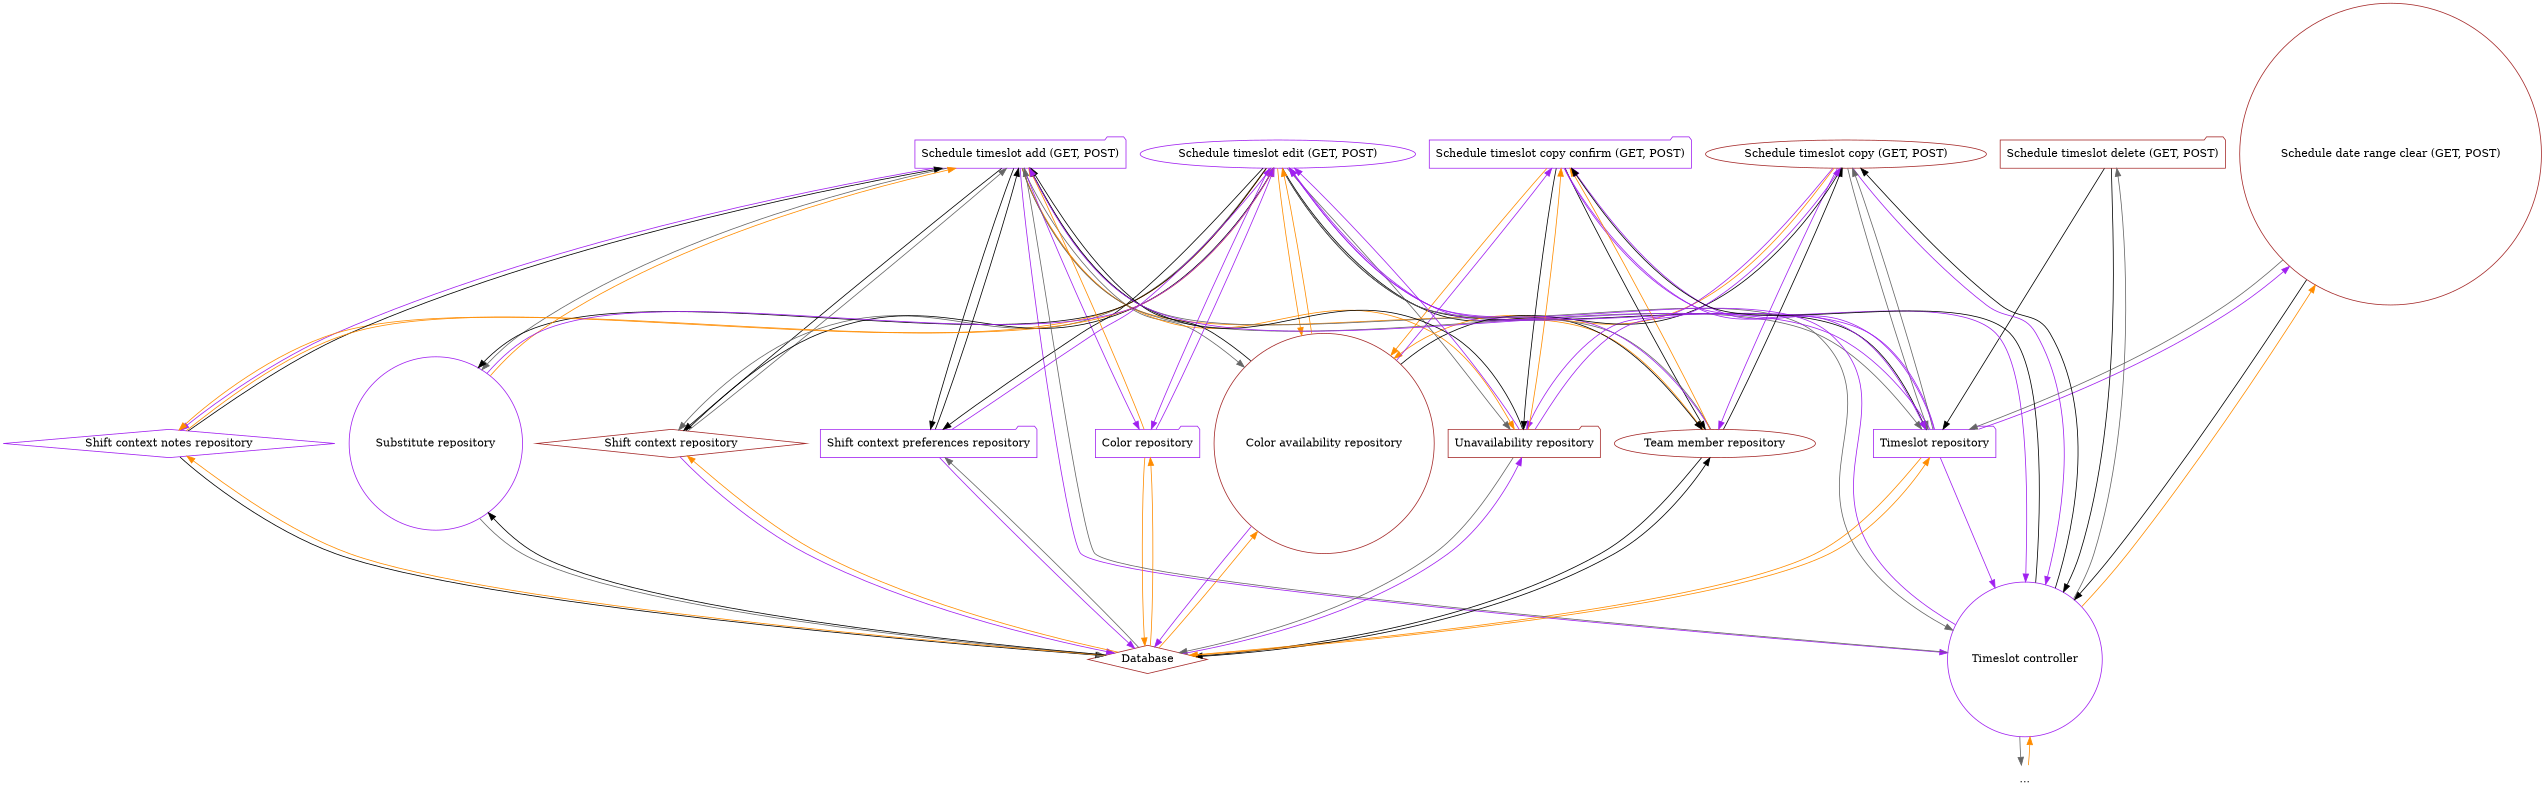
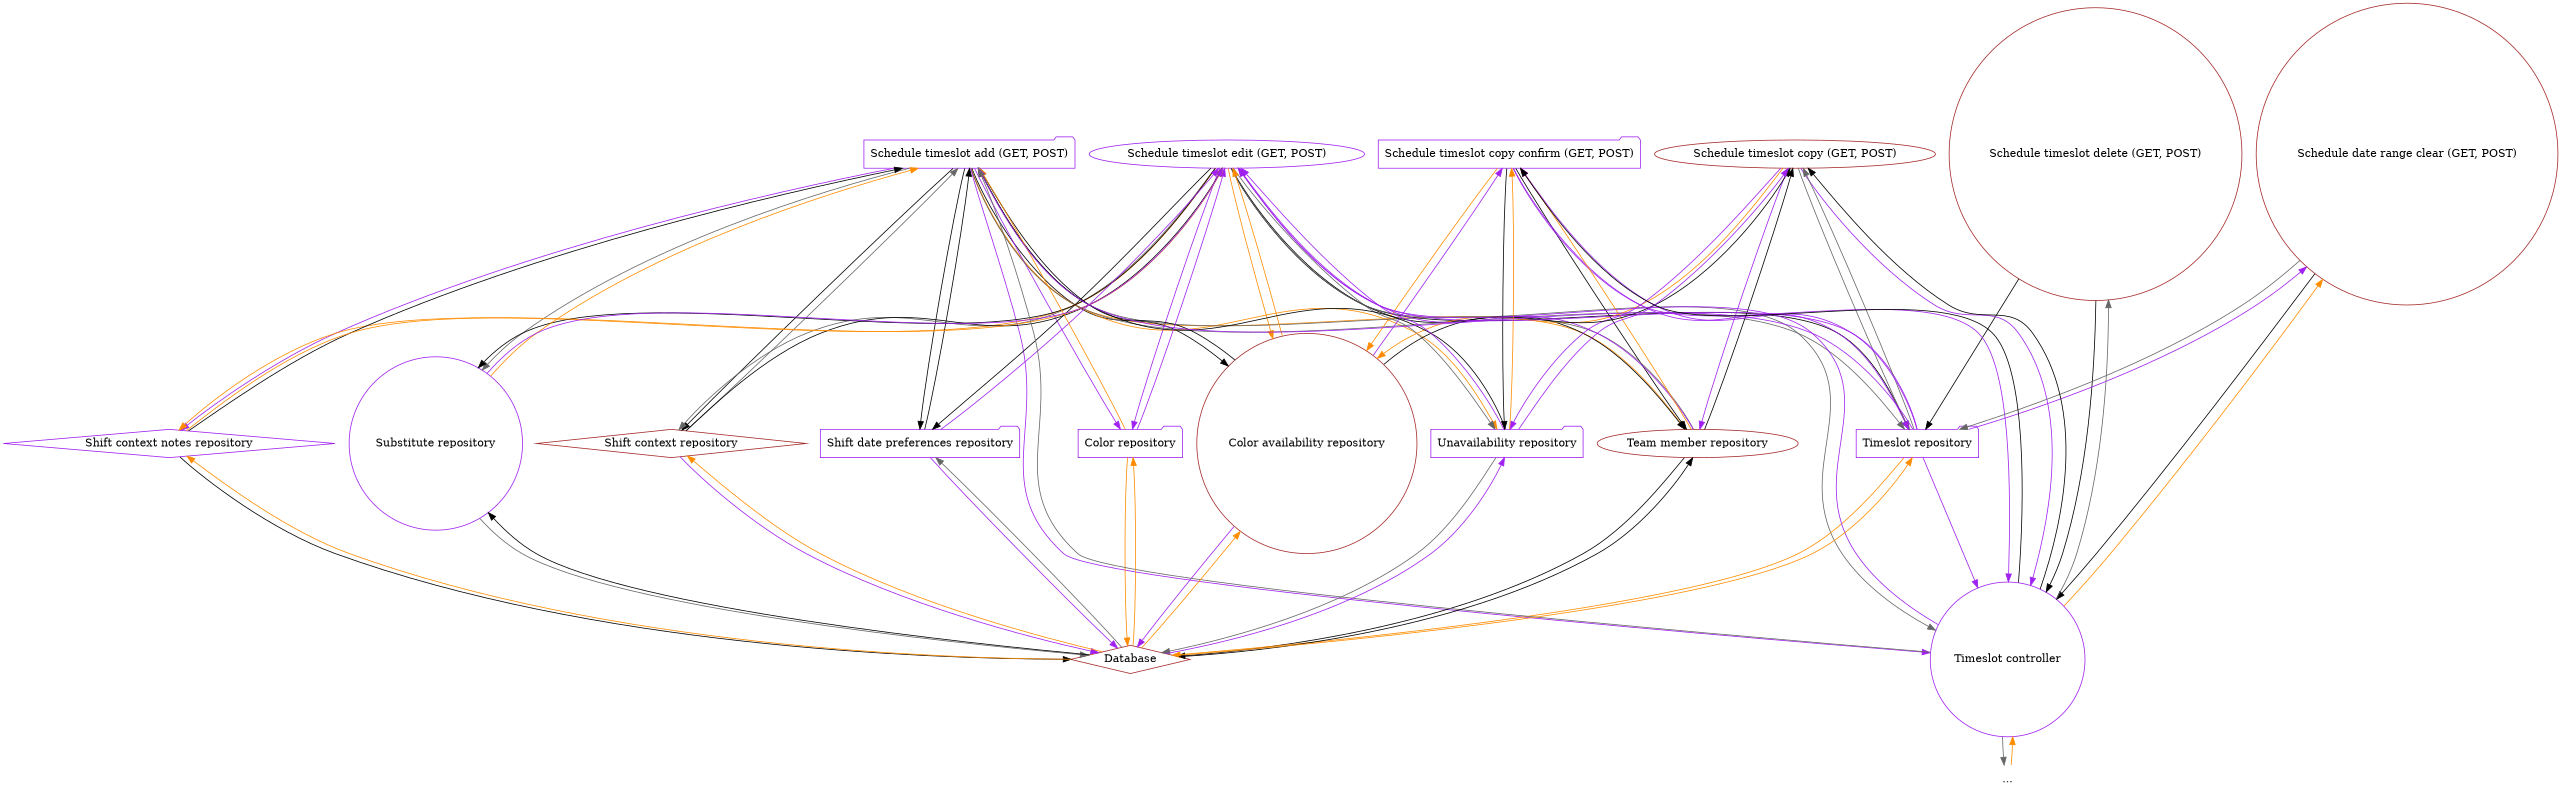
(2113, 154) -> (2096, 154)
(1074, 252) -> (1070, 301)
(929, 443) -> (920, 443)
(1524, 443) -> (1507, 443)
